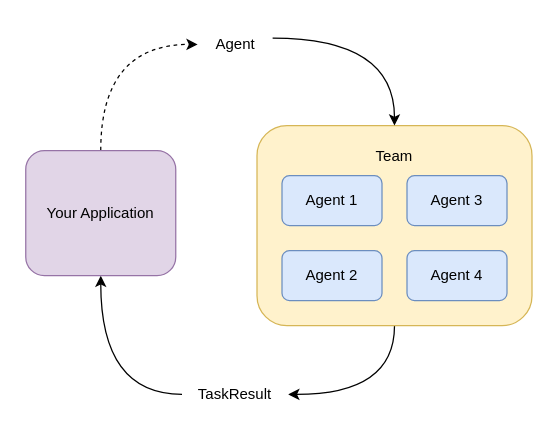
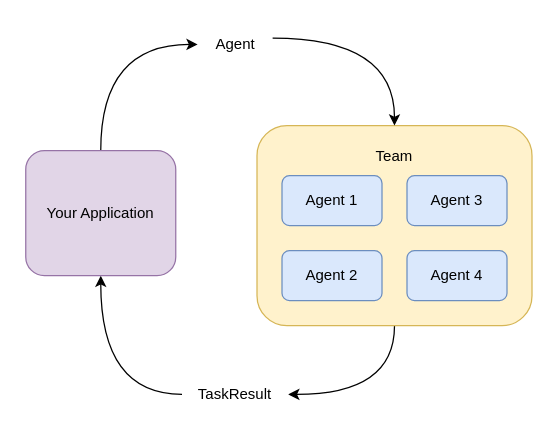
(120, 75) -> (120, 75)
